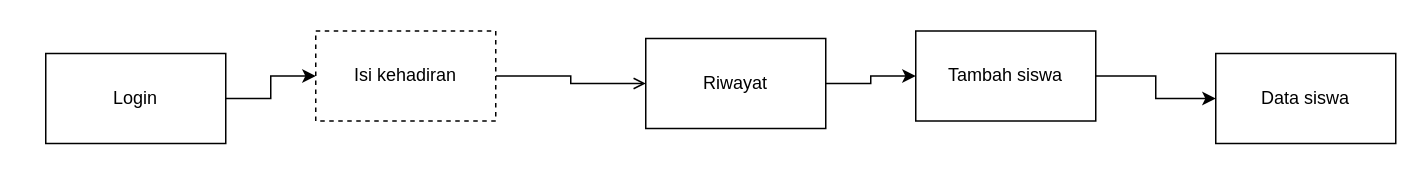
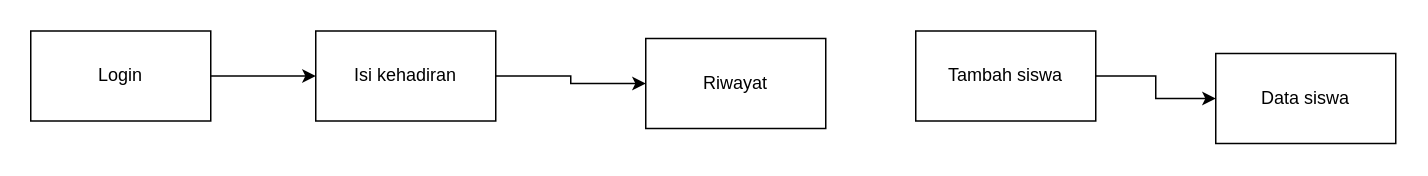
(406, 76) -> (406, 76)
(636, 83) -> (634, 83)
(869, 83) -> none
(136, 98) -> (121, 76)
